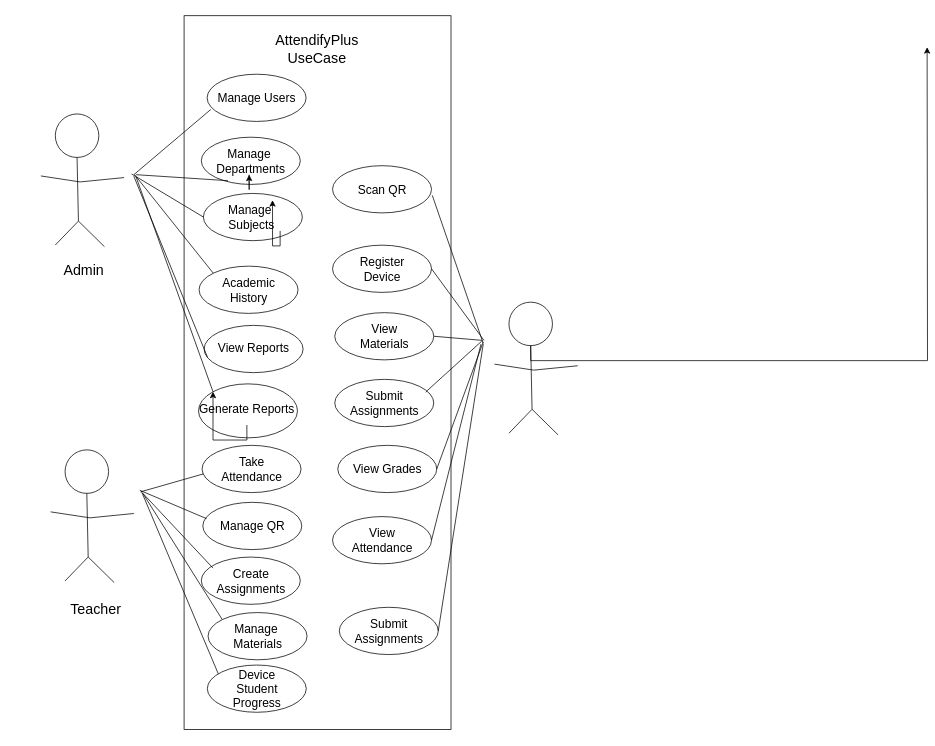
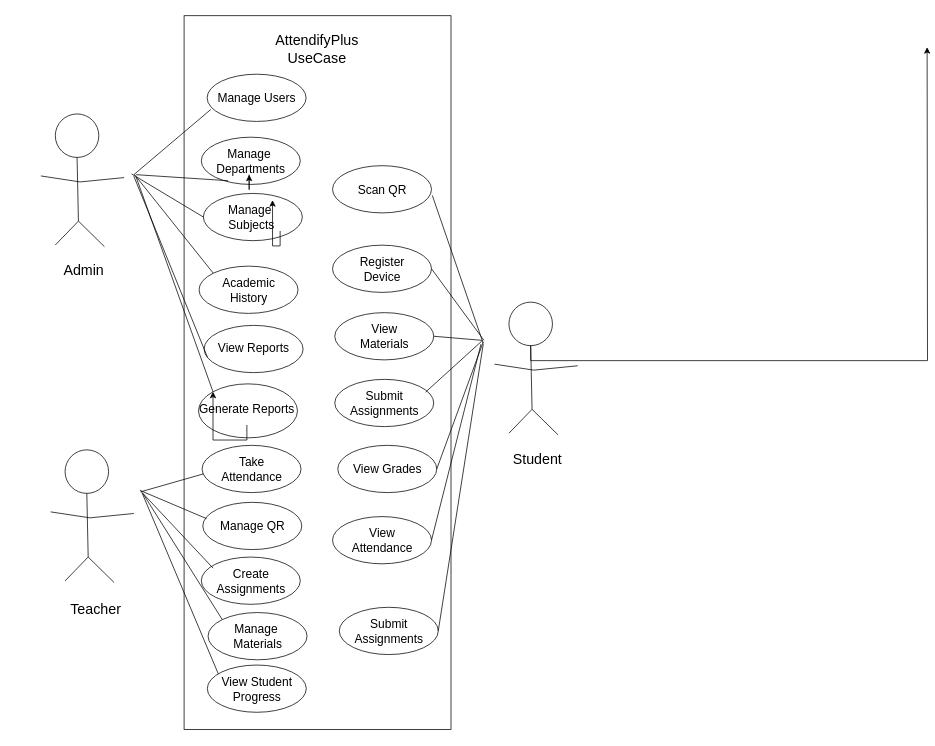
none -> (538, 459)
(257, 689) -> (257, 689)
